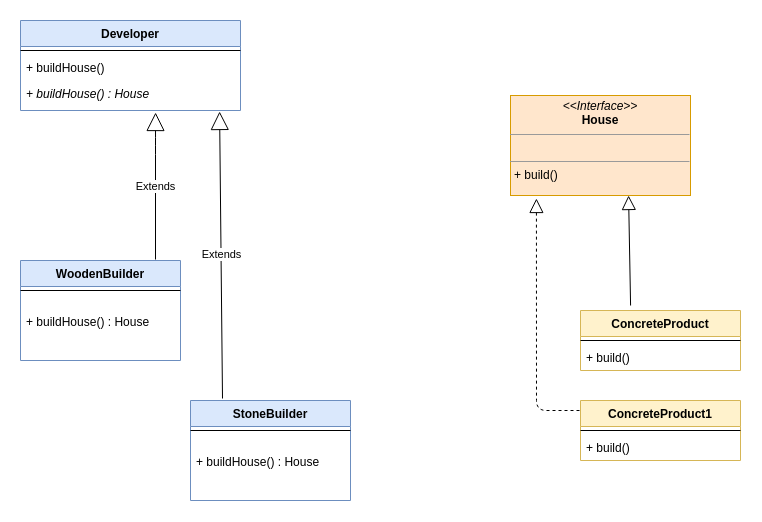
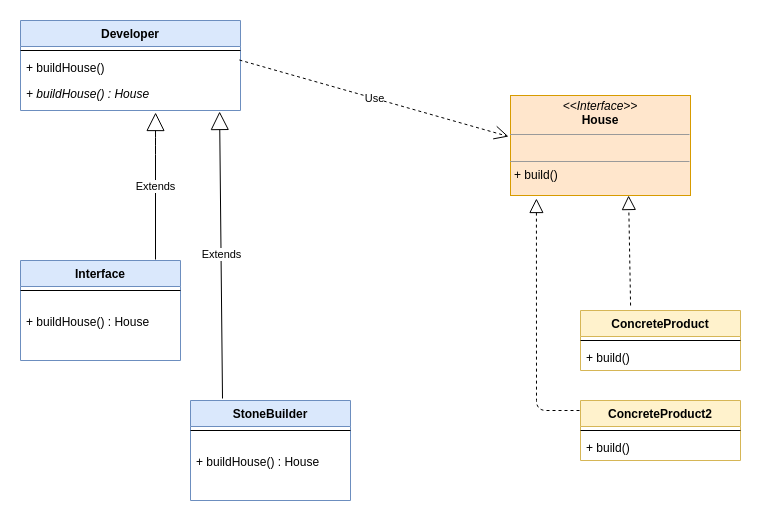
none -> (374, 98)
(630, 257) -> (630, 257)
(100, 274) -> (100, 274)
(660, 414) -> (660, 414)
